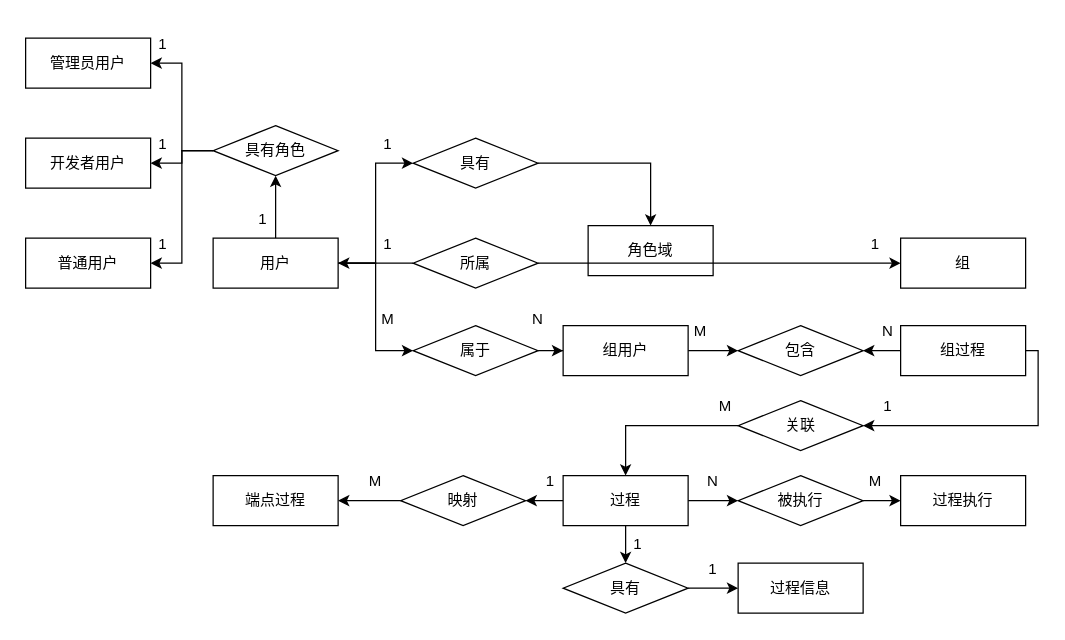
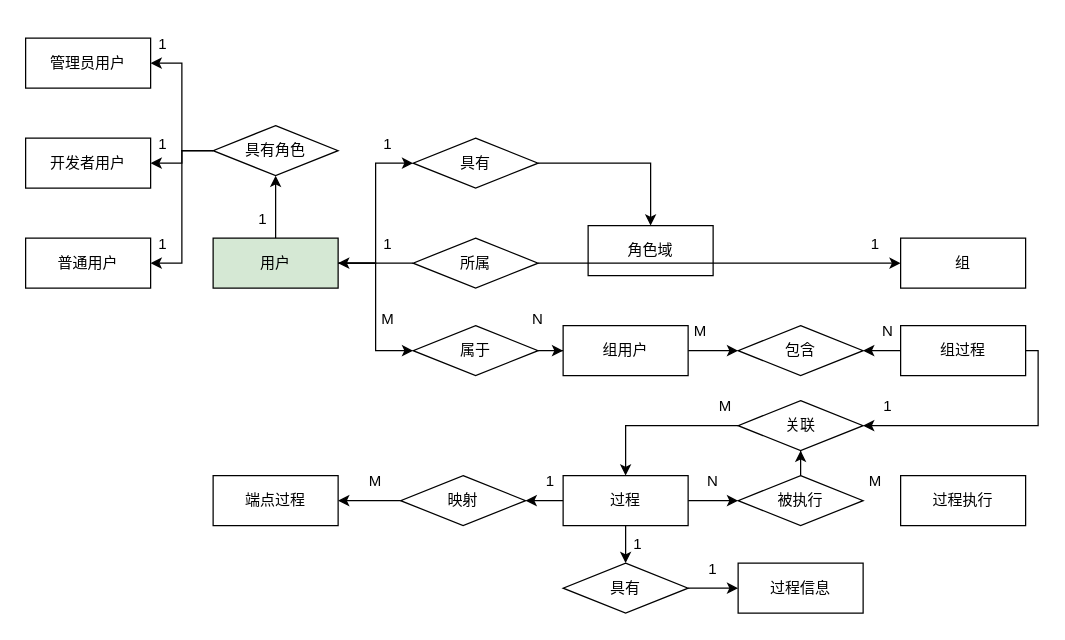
(276, 263) -> (276, 263)
(886, 501) -> (801, 459)
